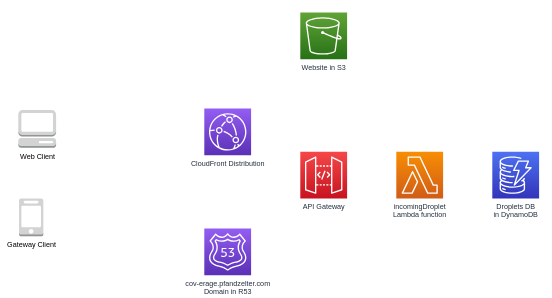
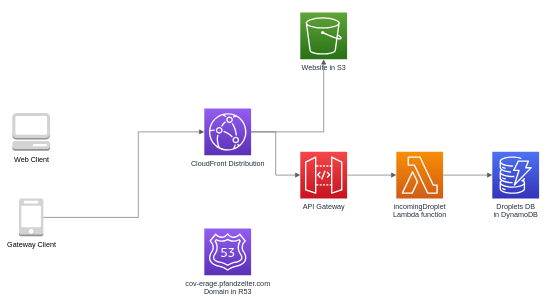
(37, 129) -> (31, 132)
none -> (324, 132)
none -> (276, 174)
none -> (390, 175)
none -> (486, 175)
none -> (92, 217)
